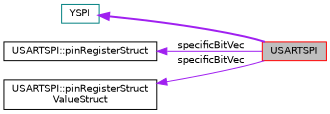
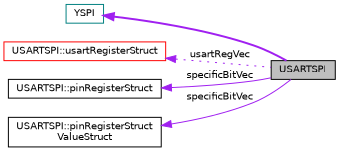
none -> (85, 51)
(294, 51) -> (303, 70)
